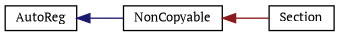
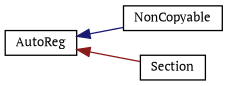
(252, 18) -> (115, 57)
